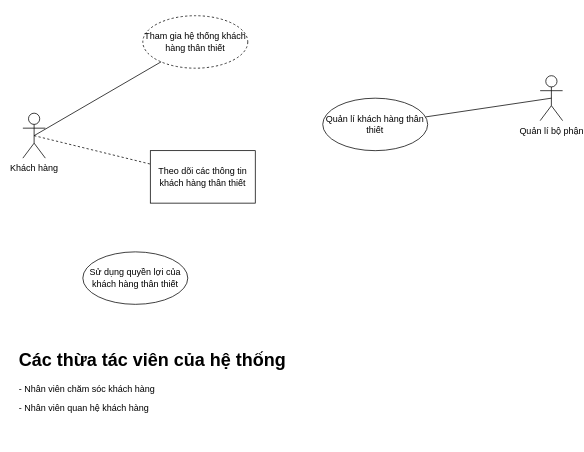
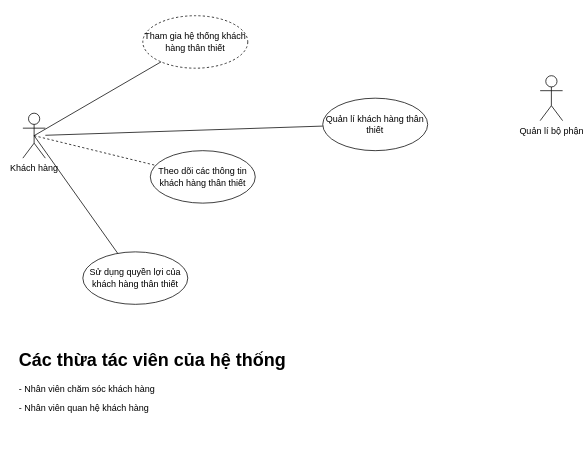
(487, 107) -> (185, 130)
(203, 177) -> (203, 177)
none -> (78, 197)
